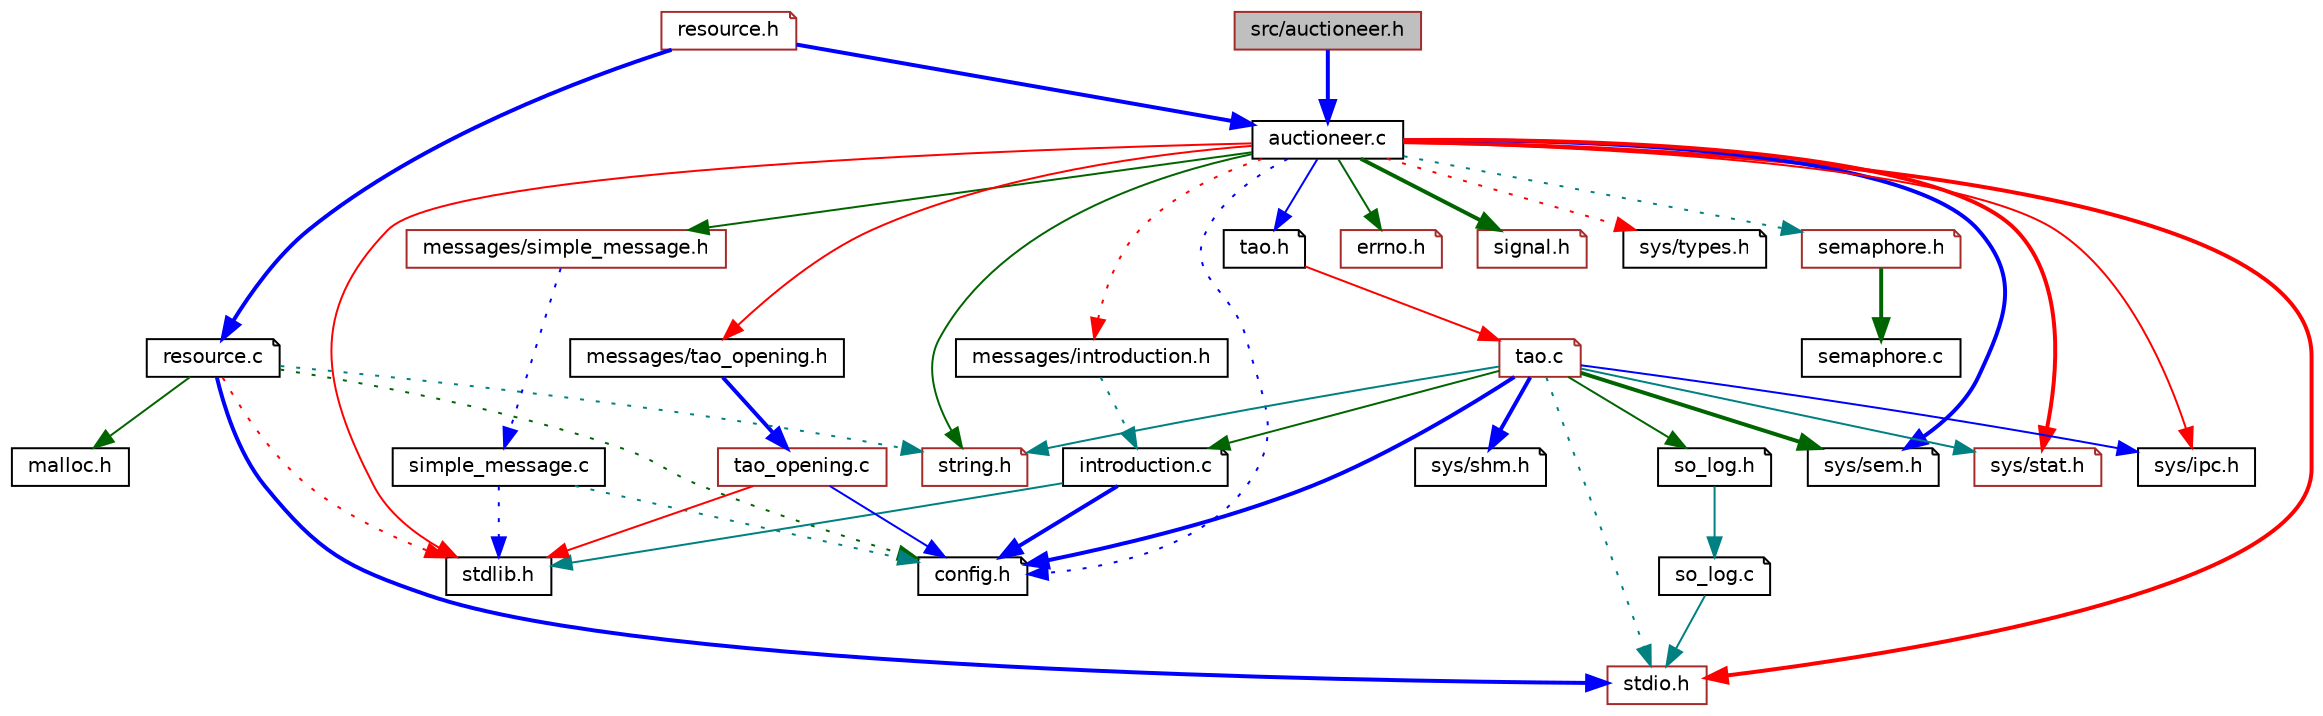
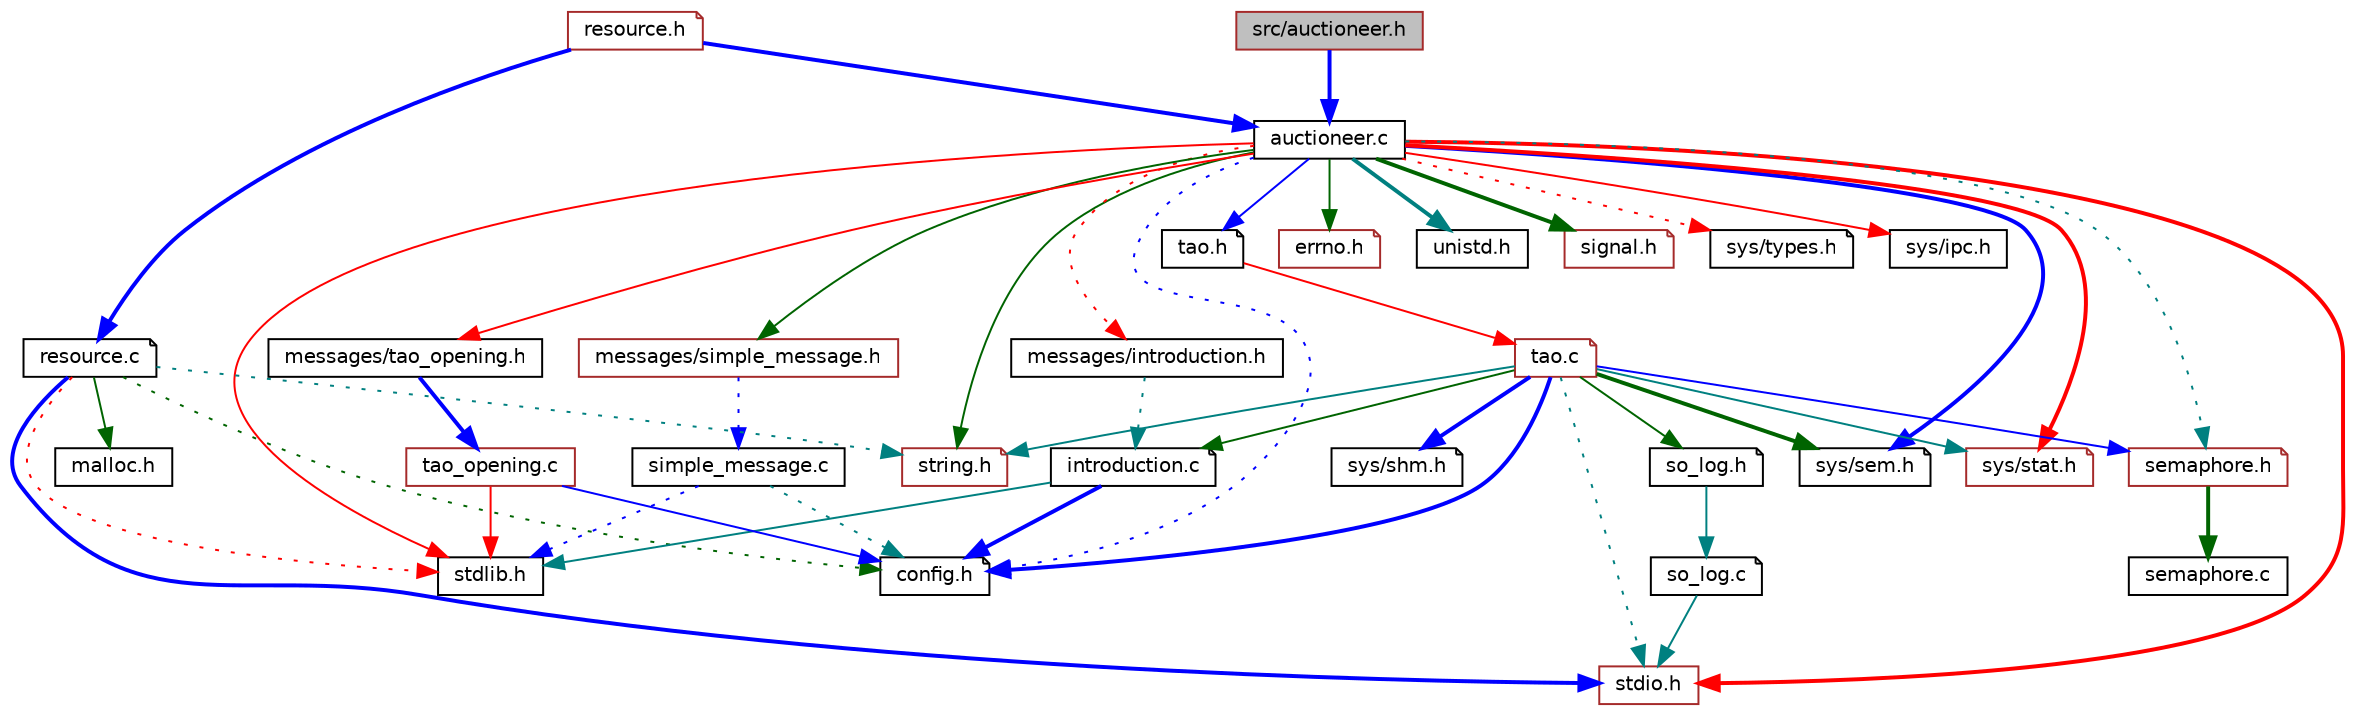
none -> (1472, 249)
(1850, 404) -> (1853, 406)
